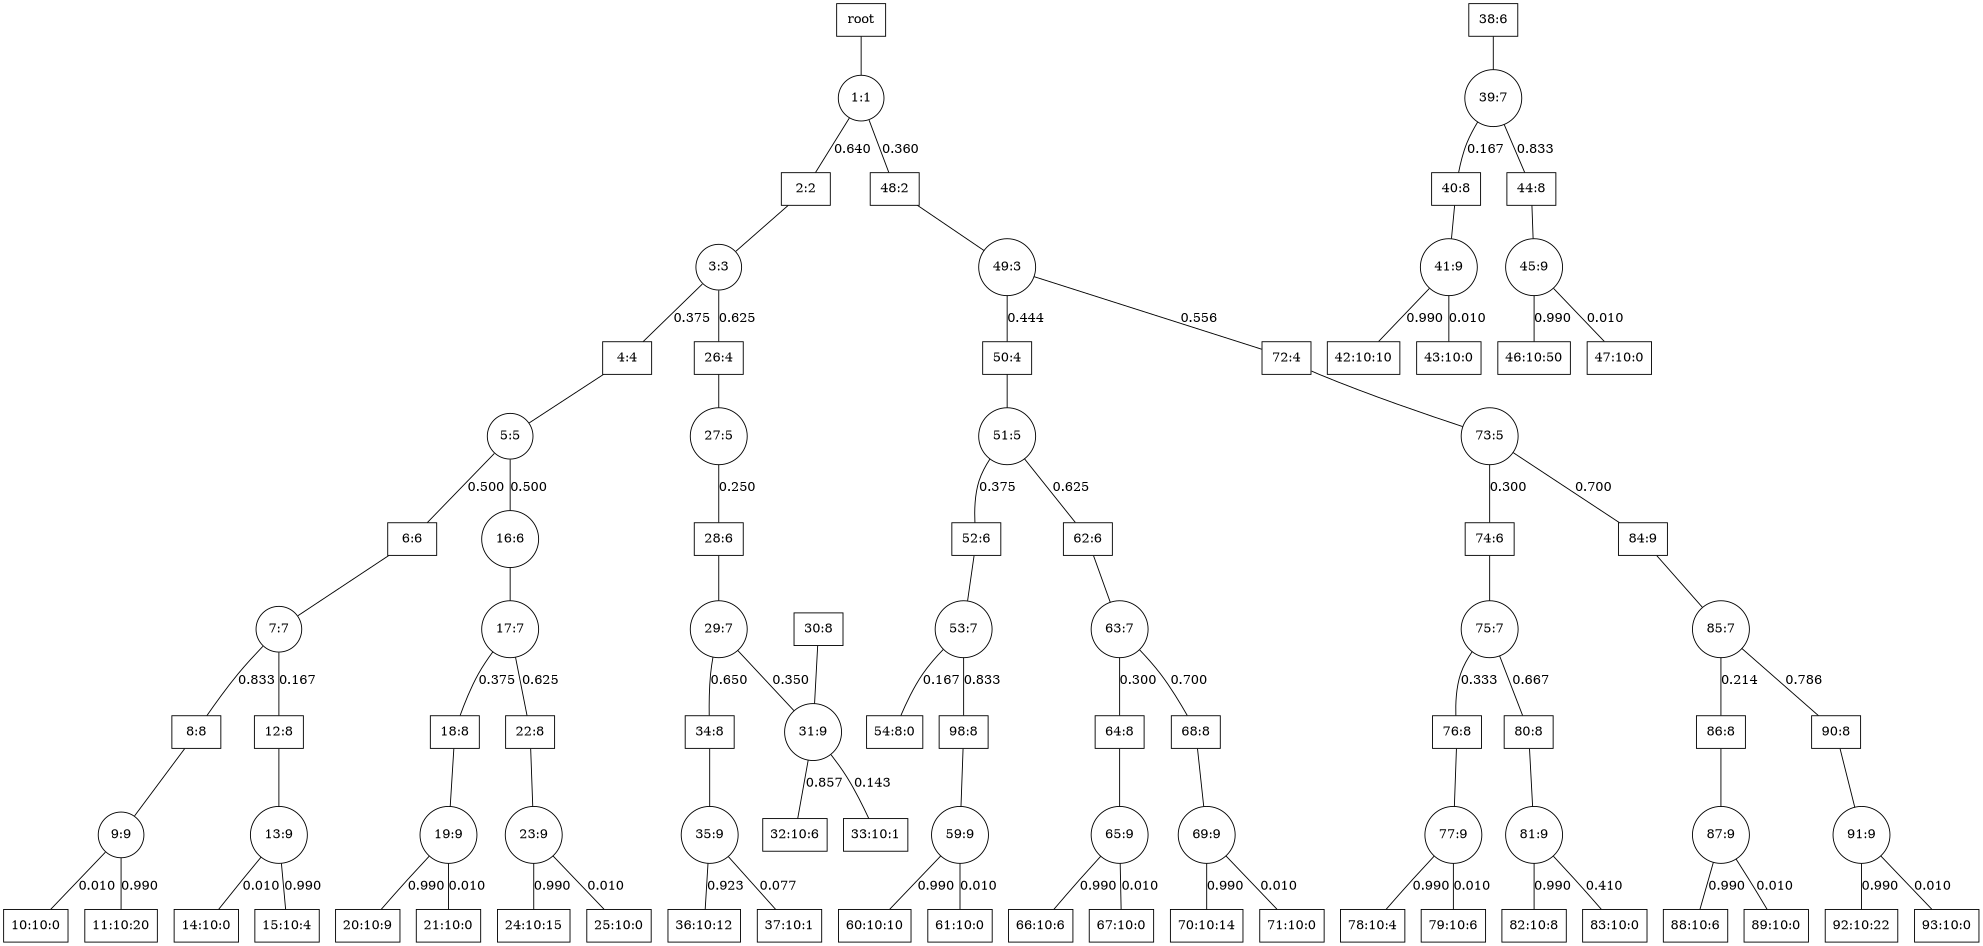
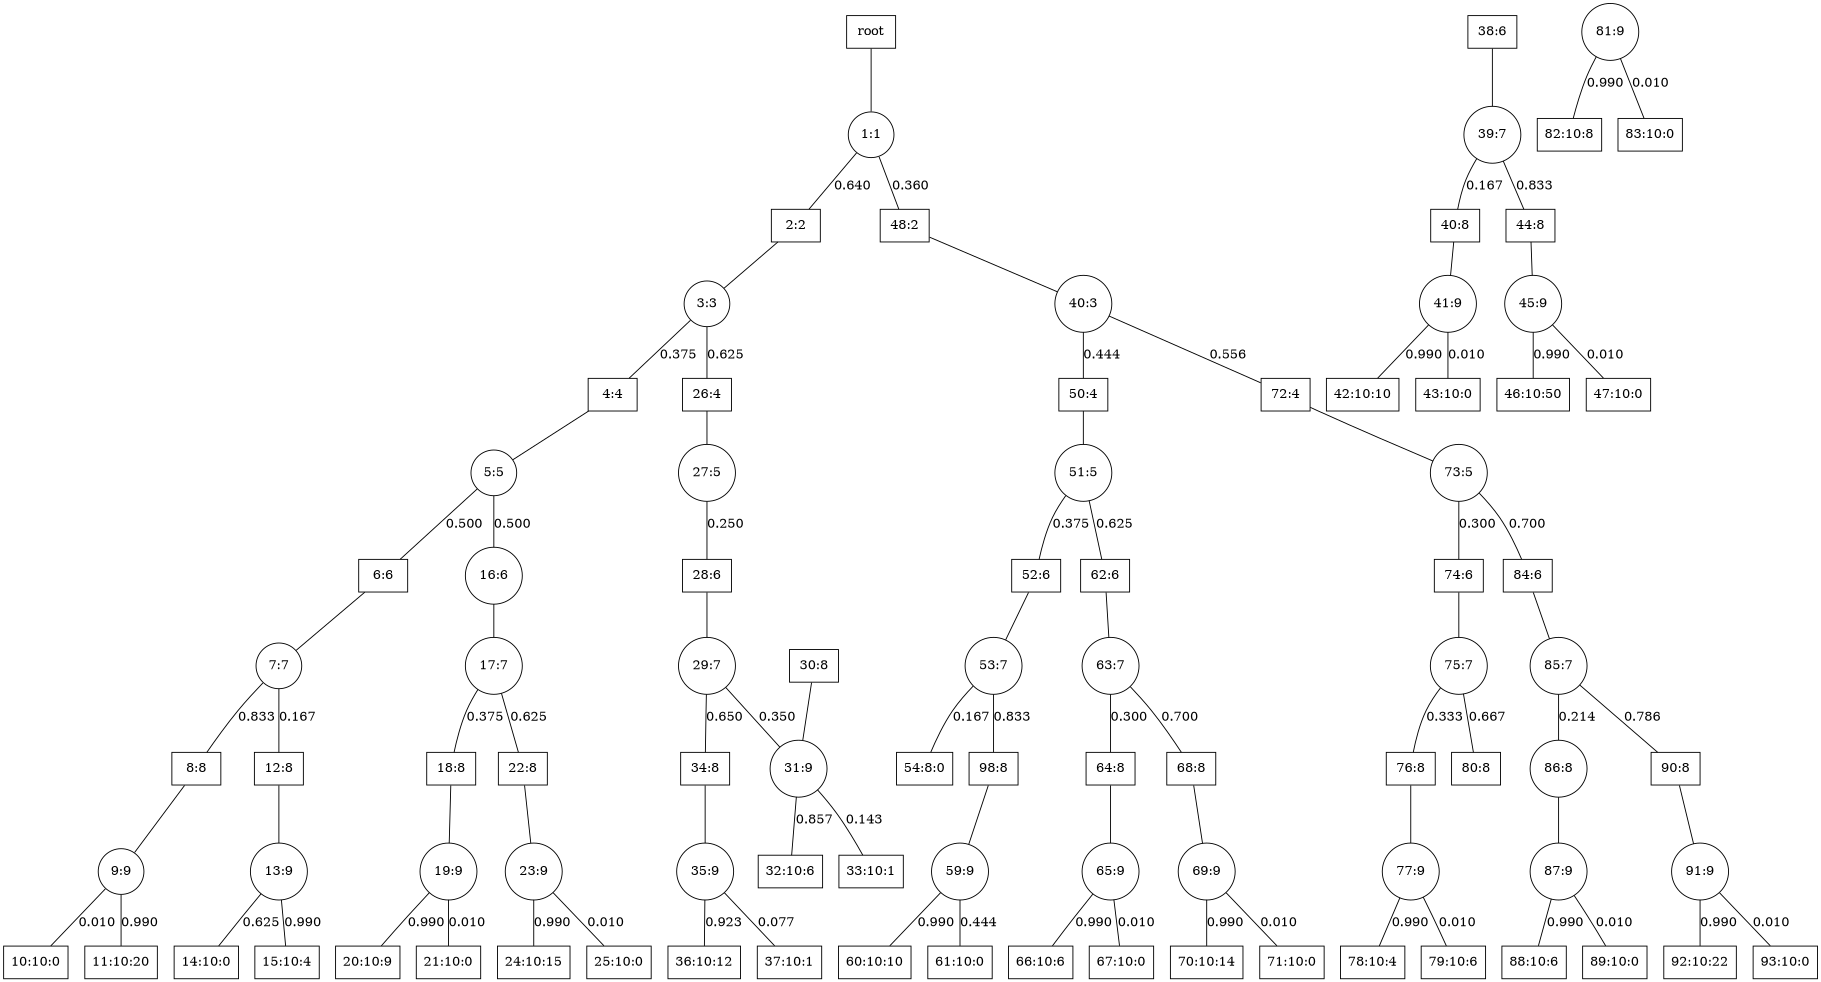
(1007, 267) -> (1083, 304)
(1643, 539) -> (1528, 576)
(1721, 732) -> (1559, 769)
(1531, 778) -> none
(261, 886) -> (261, 923)
(979, 886) -> (979, 923)
(1604, 886) -> (1651, 83)
